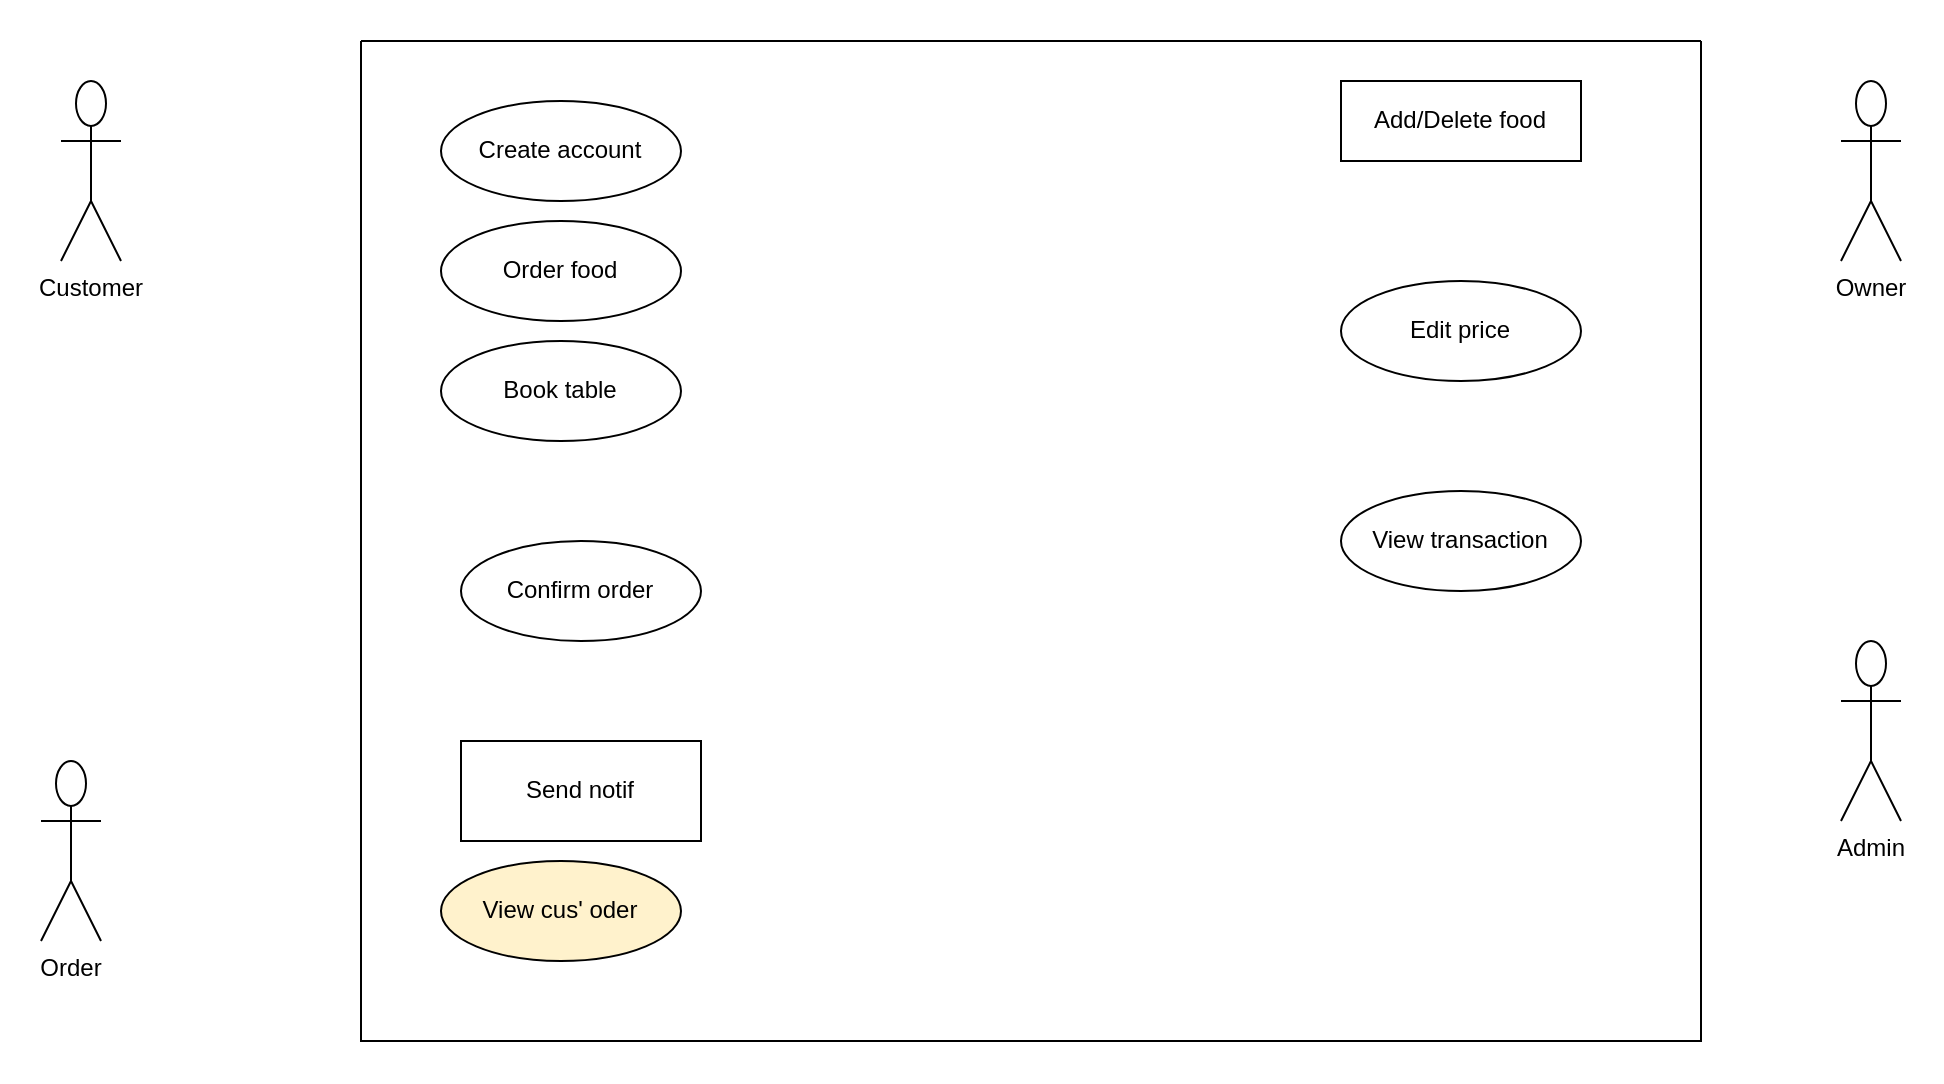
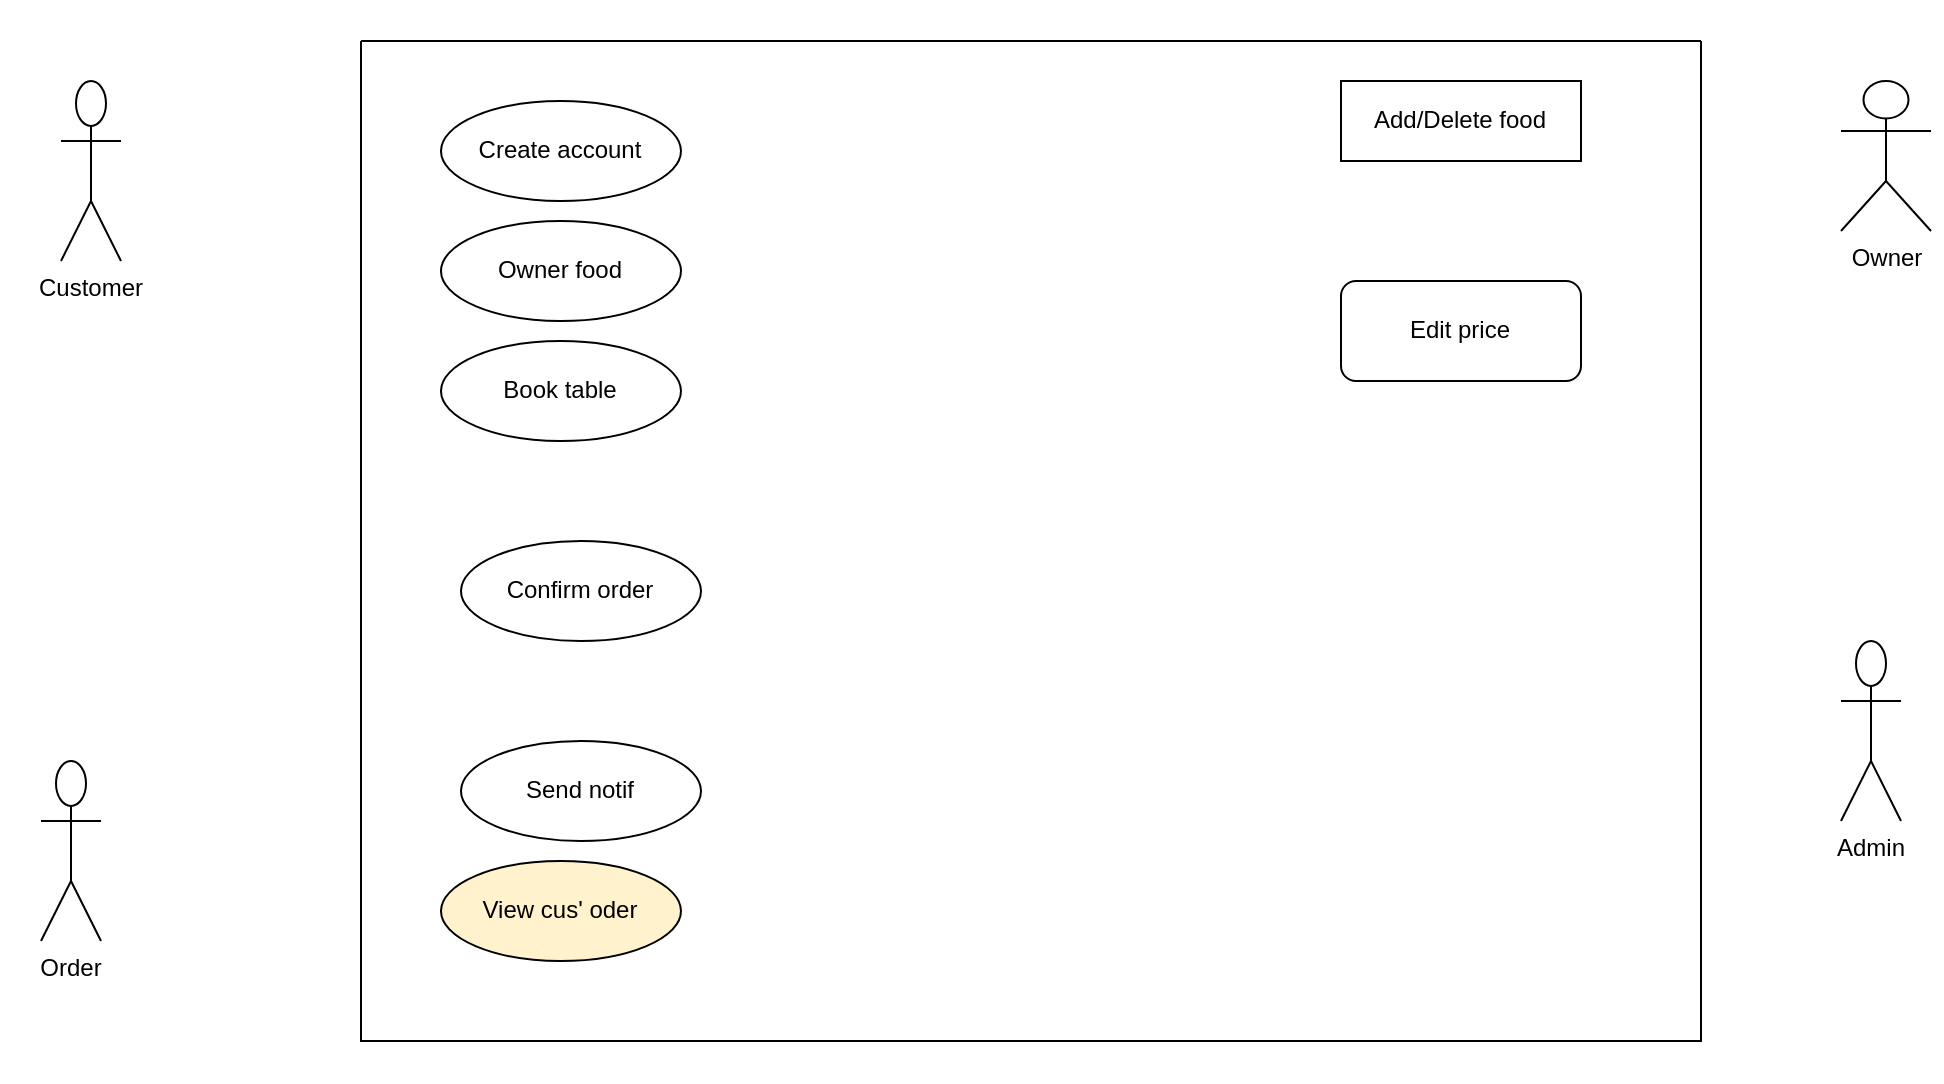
(1871, 171) -> (1886, 156)
(561, 271) -> (561, 271)
(1461, 331) -> (1461, 331)
(1461, 541) -> none
(581, 791) -> (581, 791)
